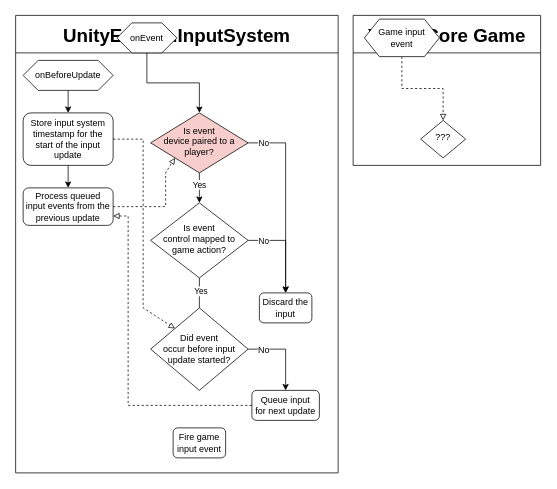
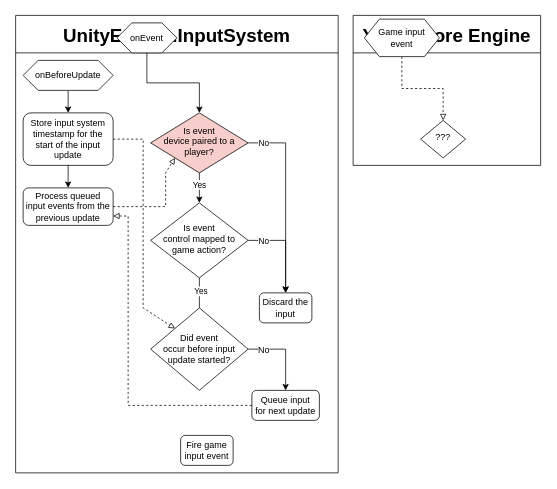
(446, 36) -> (446, 36)
(199, 443) -> (207, 450)
